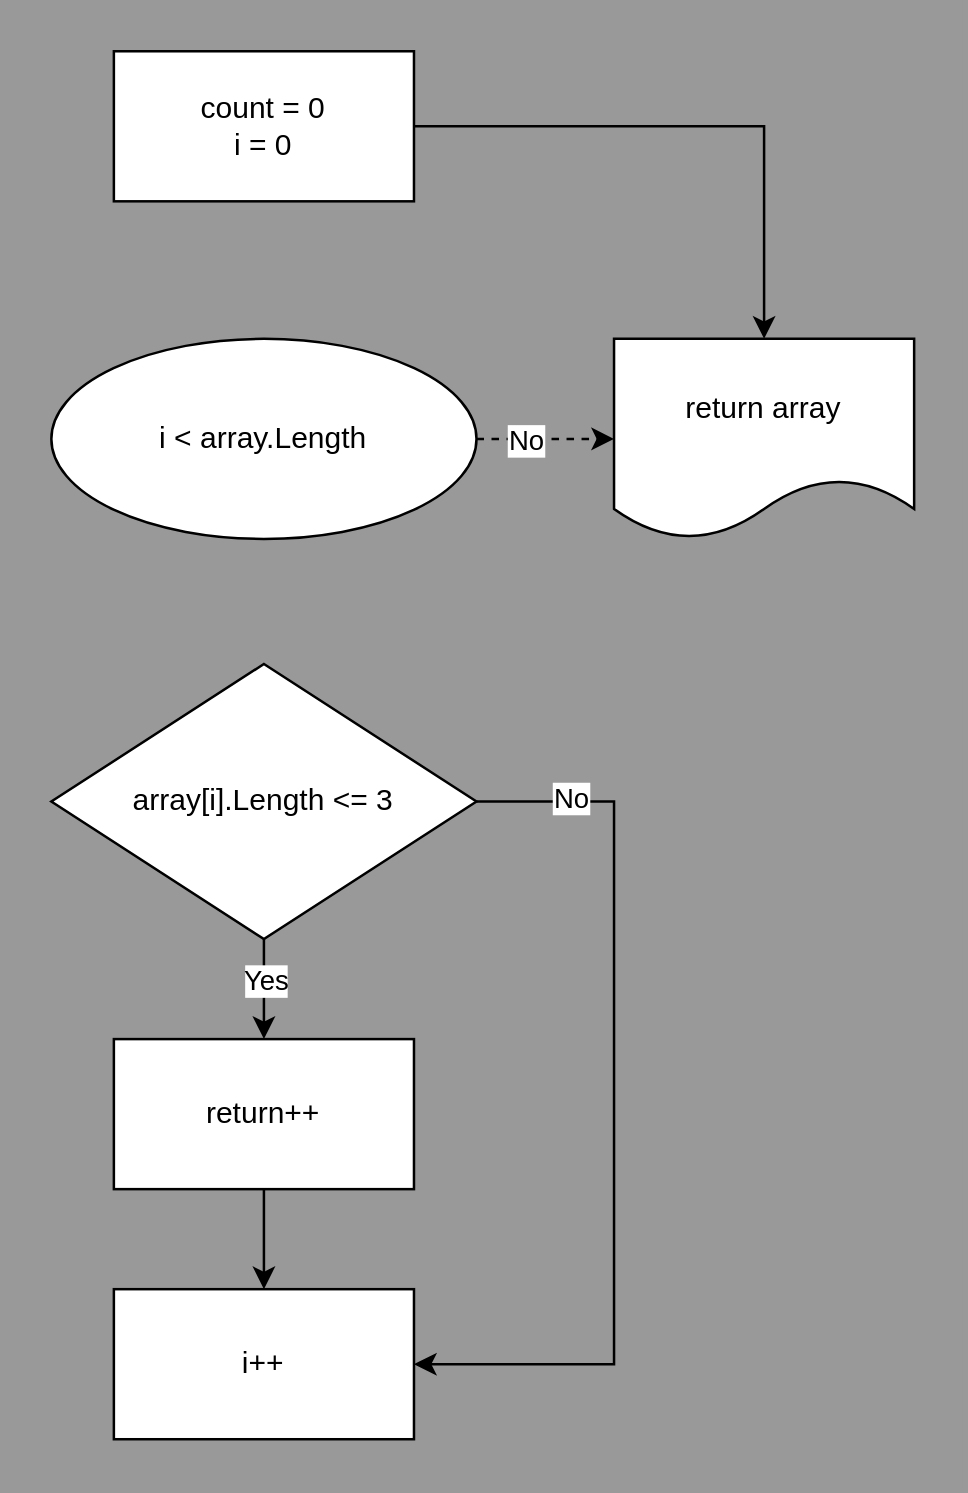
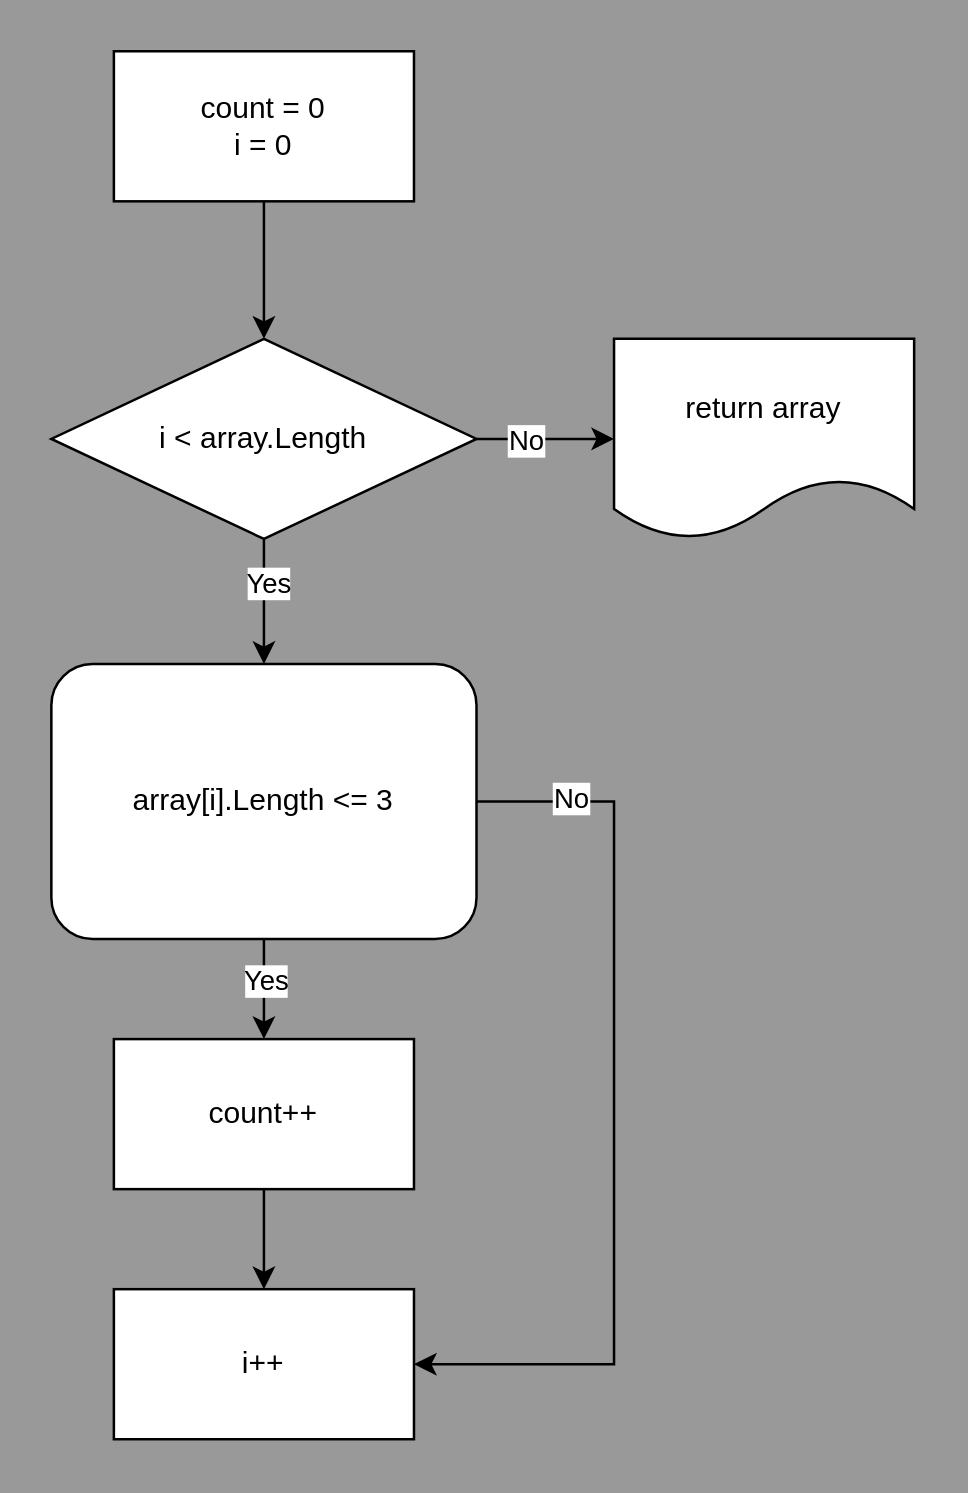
(687, 126) -> (264, 262)
(264, 439) -> (264, 439)
(572, 439) -> (572, 439)
none -> (264, 593)
(264, 801) -> (264, 801)
(264, 1114) -> (264, 1114)
